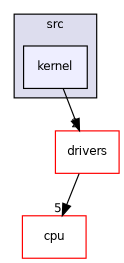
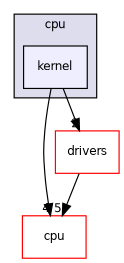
(55, 25) -> (55, 25)
none -> (44, 146)
